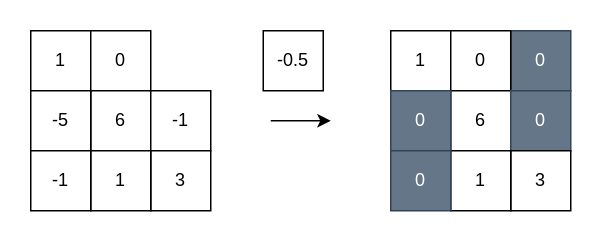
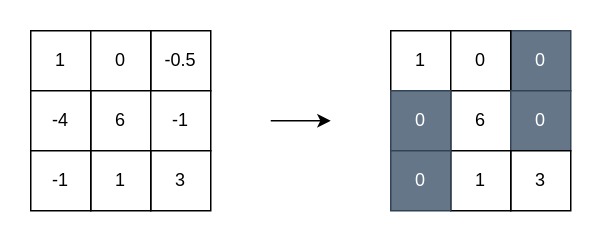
(293, 61) -> (181, 61)
(61, 121) -> (61, 121)
